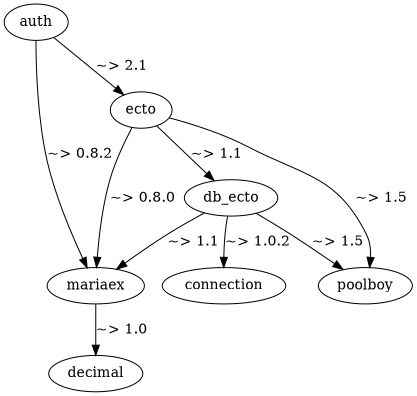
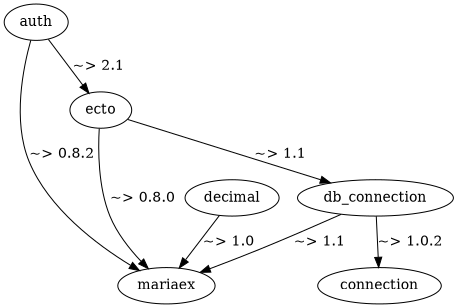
(231, 198) -> (375, 198)
(365, 286) -> none
(96, 325) -> (203, 238)
